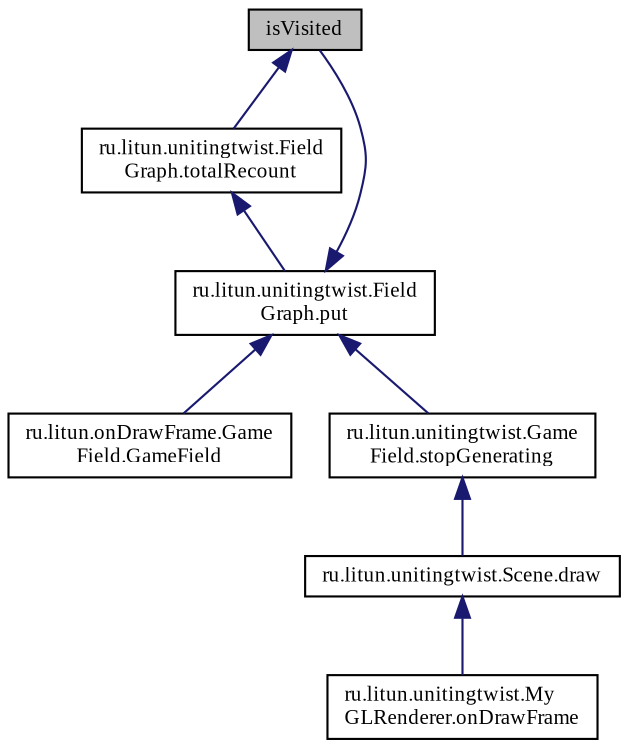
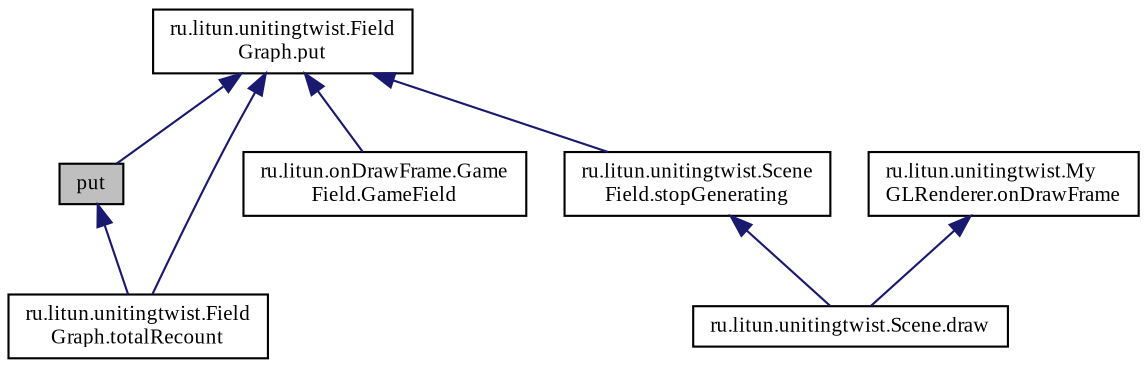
(305, 30) -> (91, 184)
(265, 241) -> (202, 192)
(462, 445) -> (697, 184)
(462, 647) -> (913, 268)
